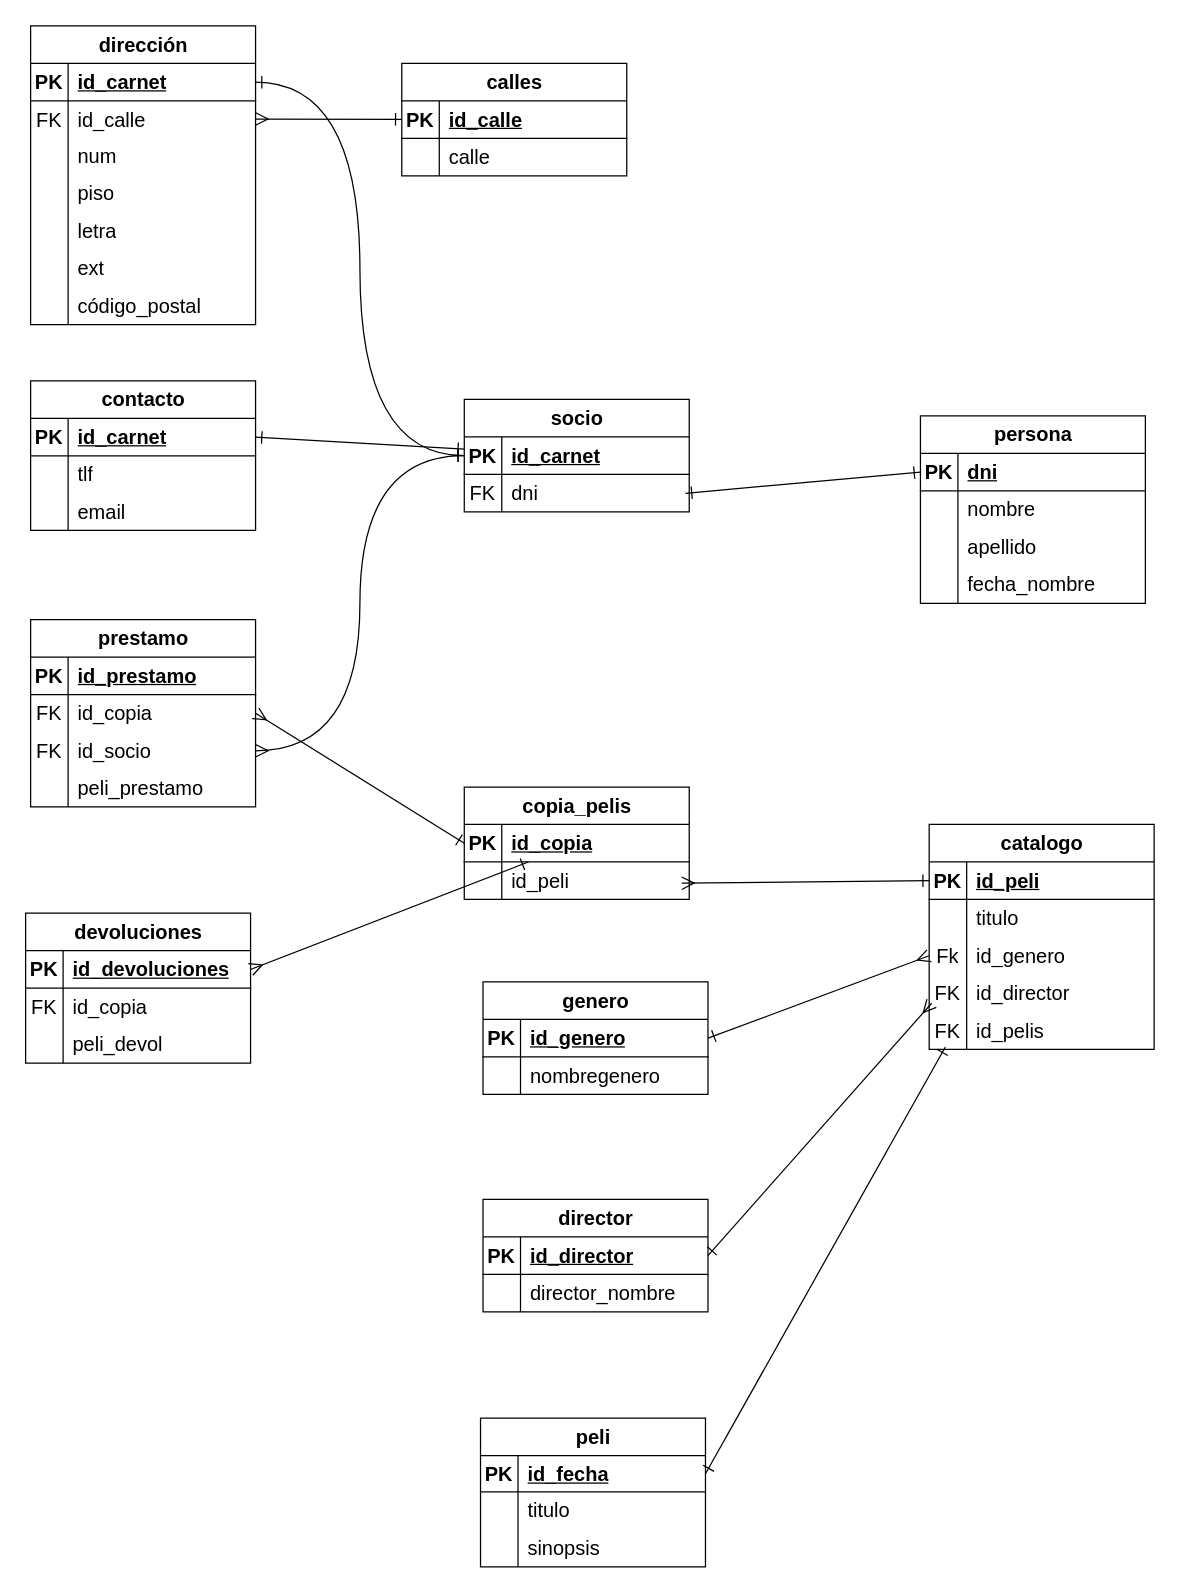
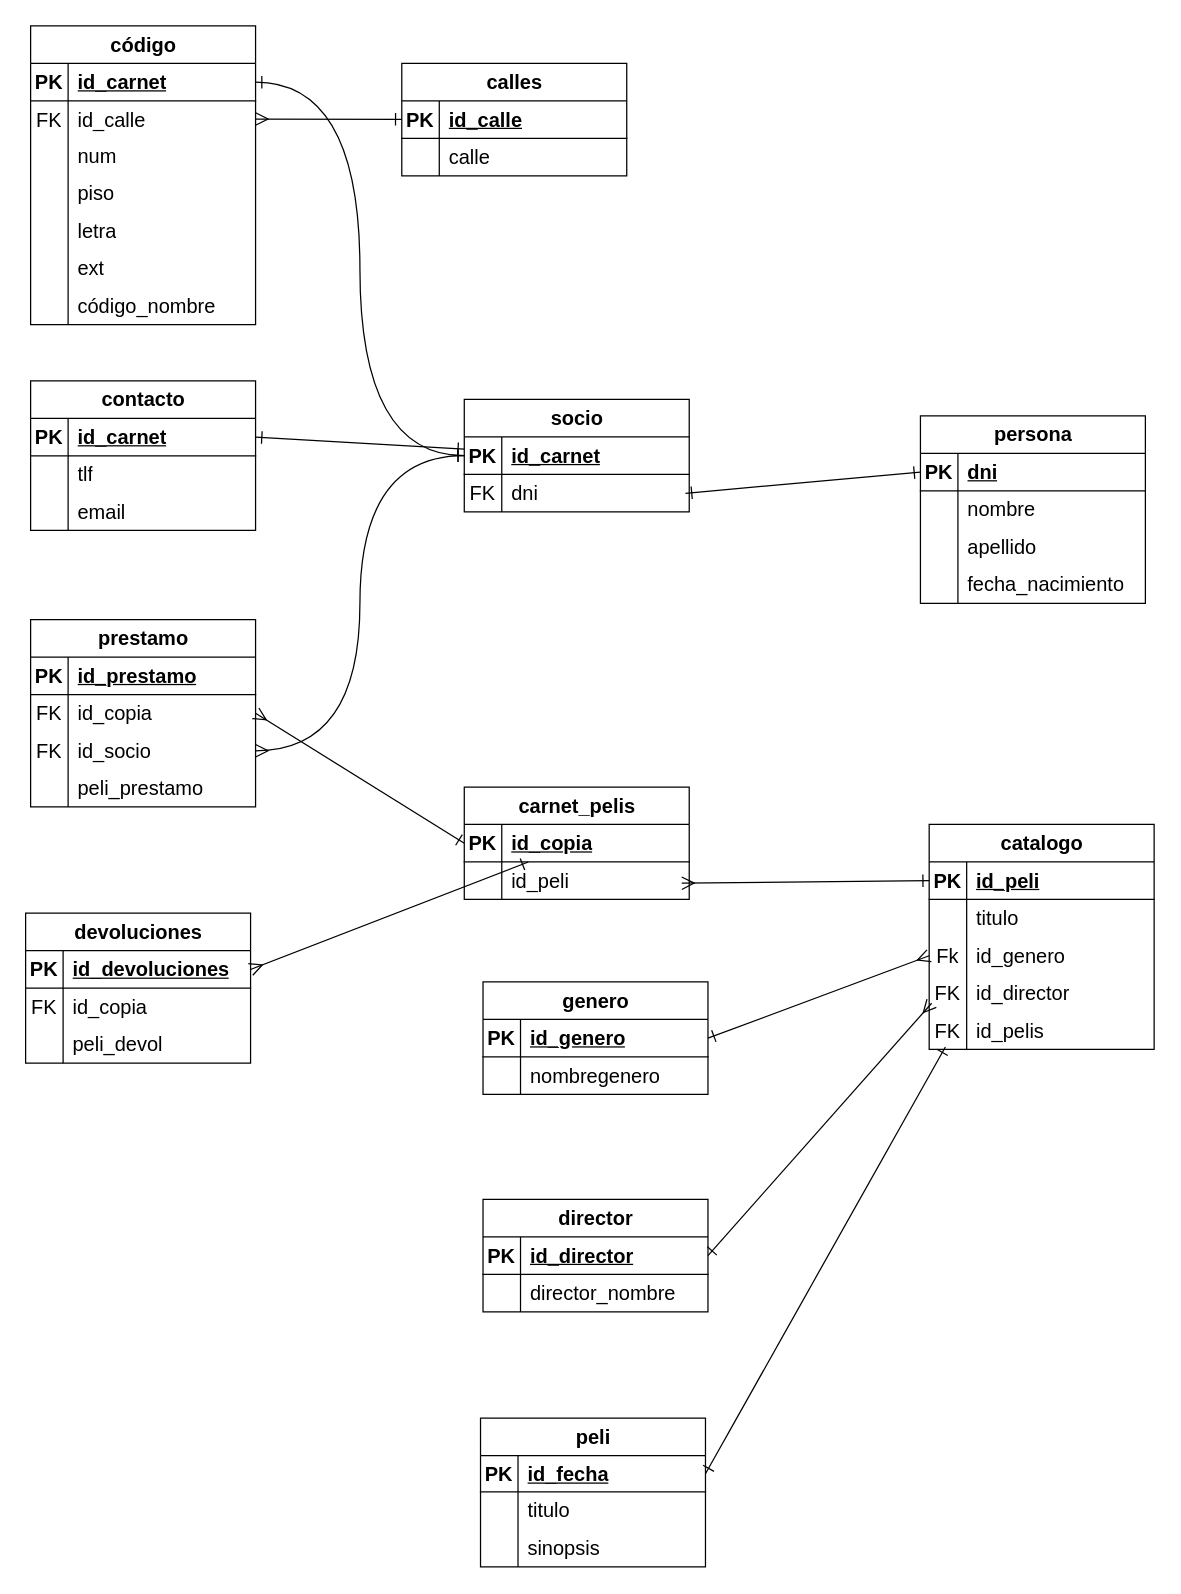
(144, 44) -> (144, 44)
(146, 306) -> (148, 306)
(1035, 584) -> (1053, 584)
(578, 806) -> (578, 806)
